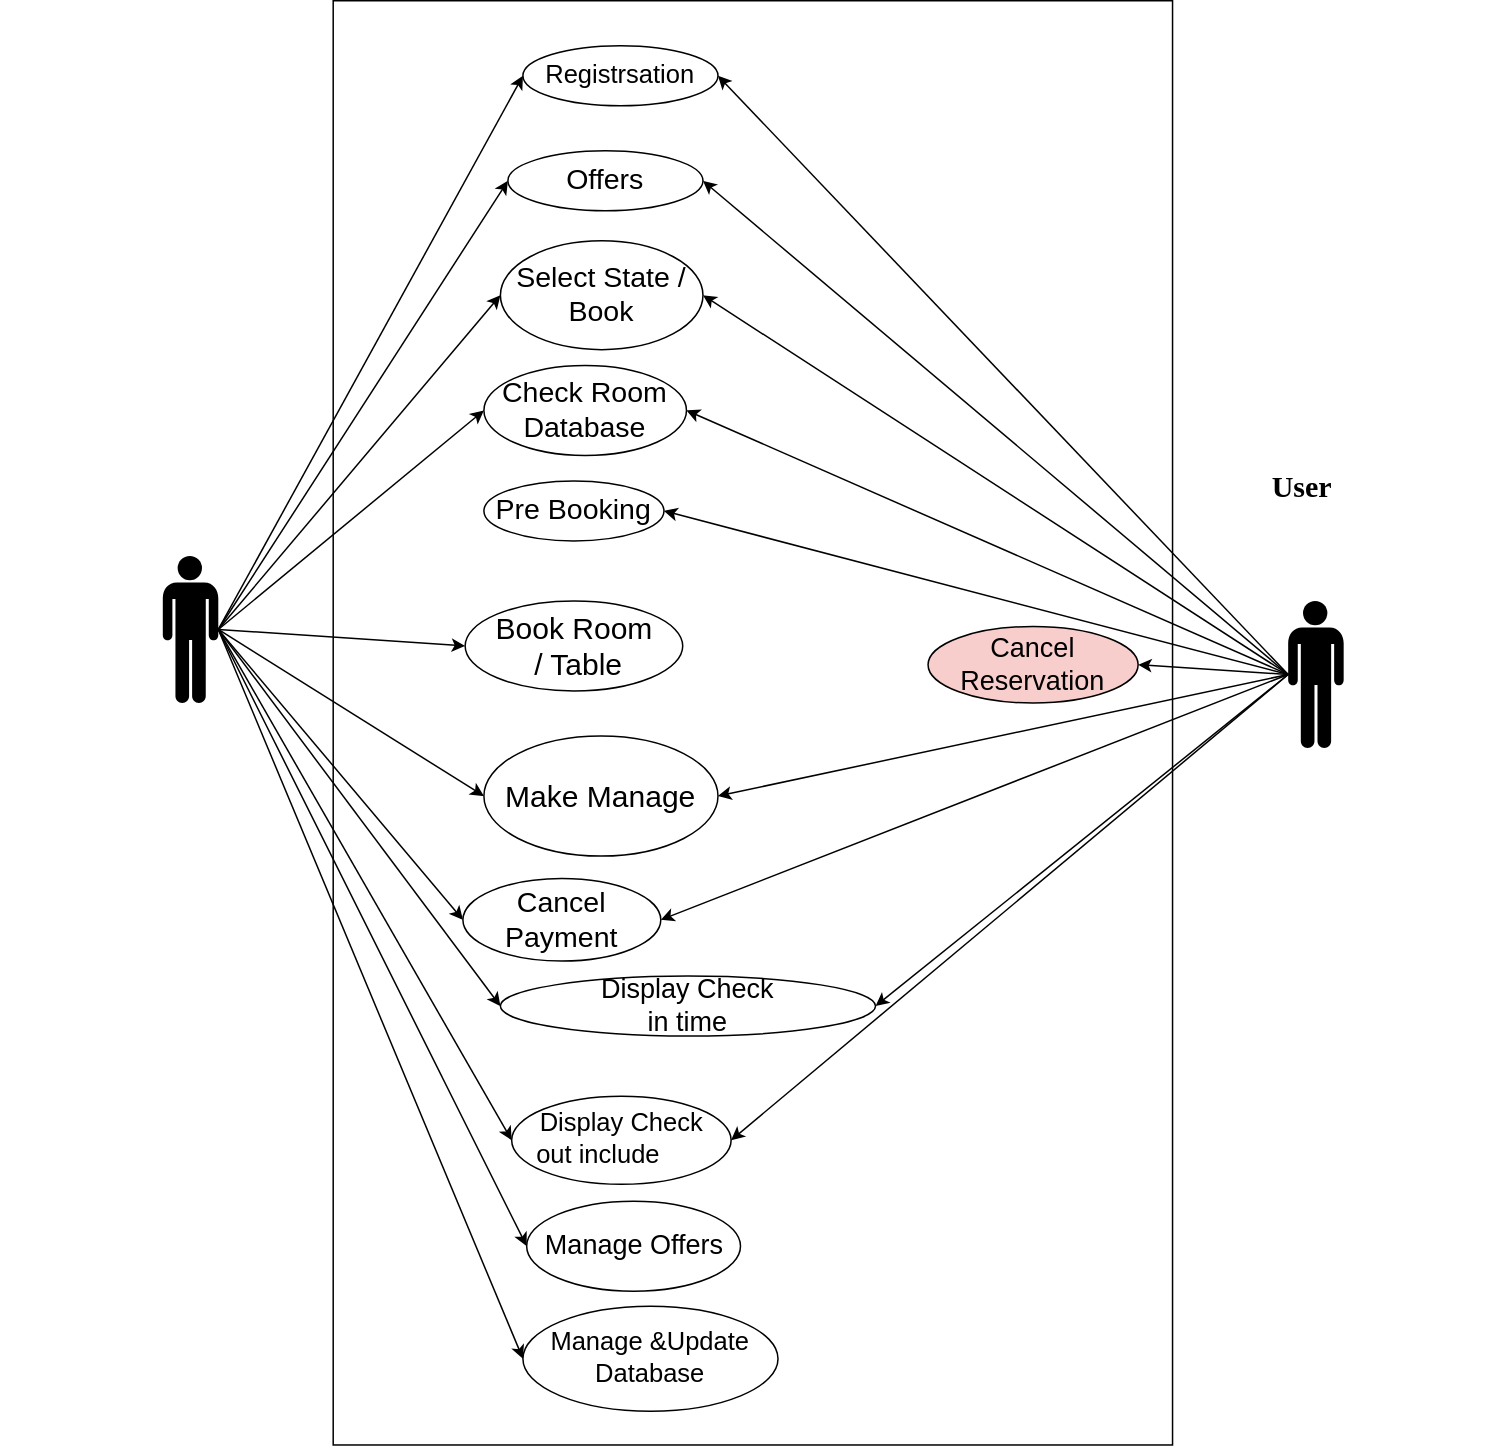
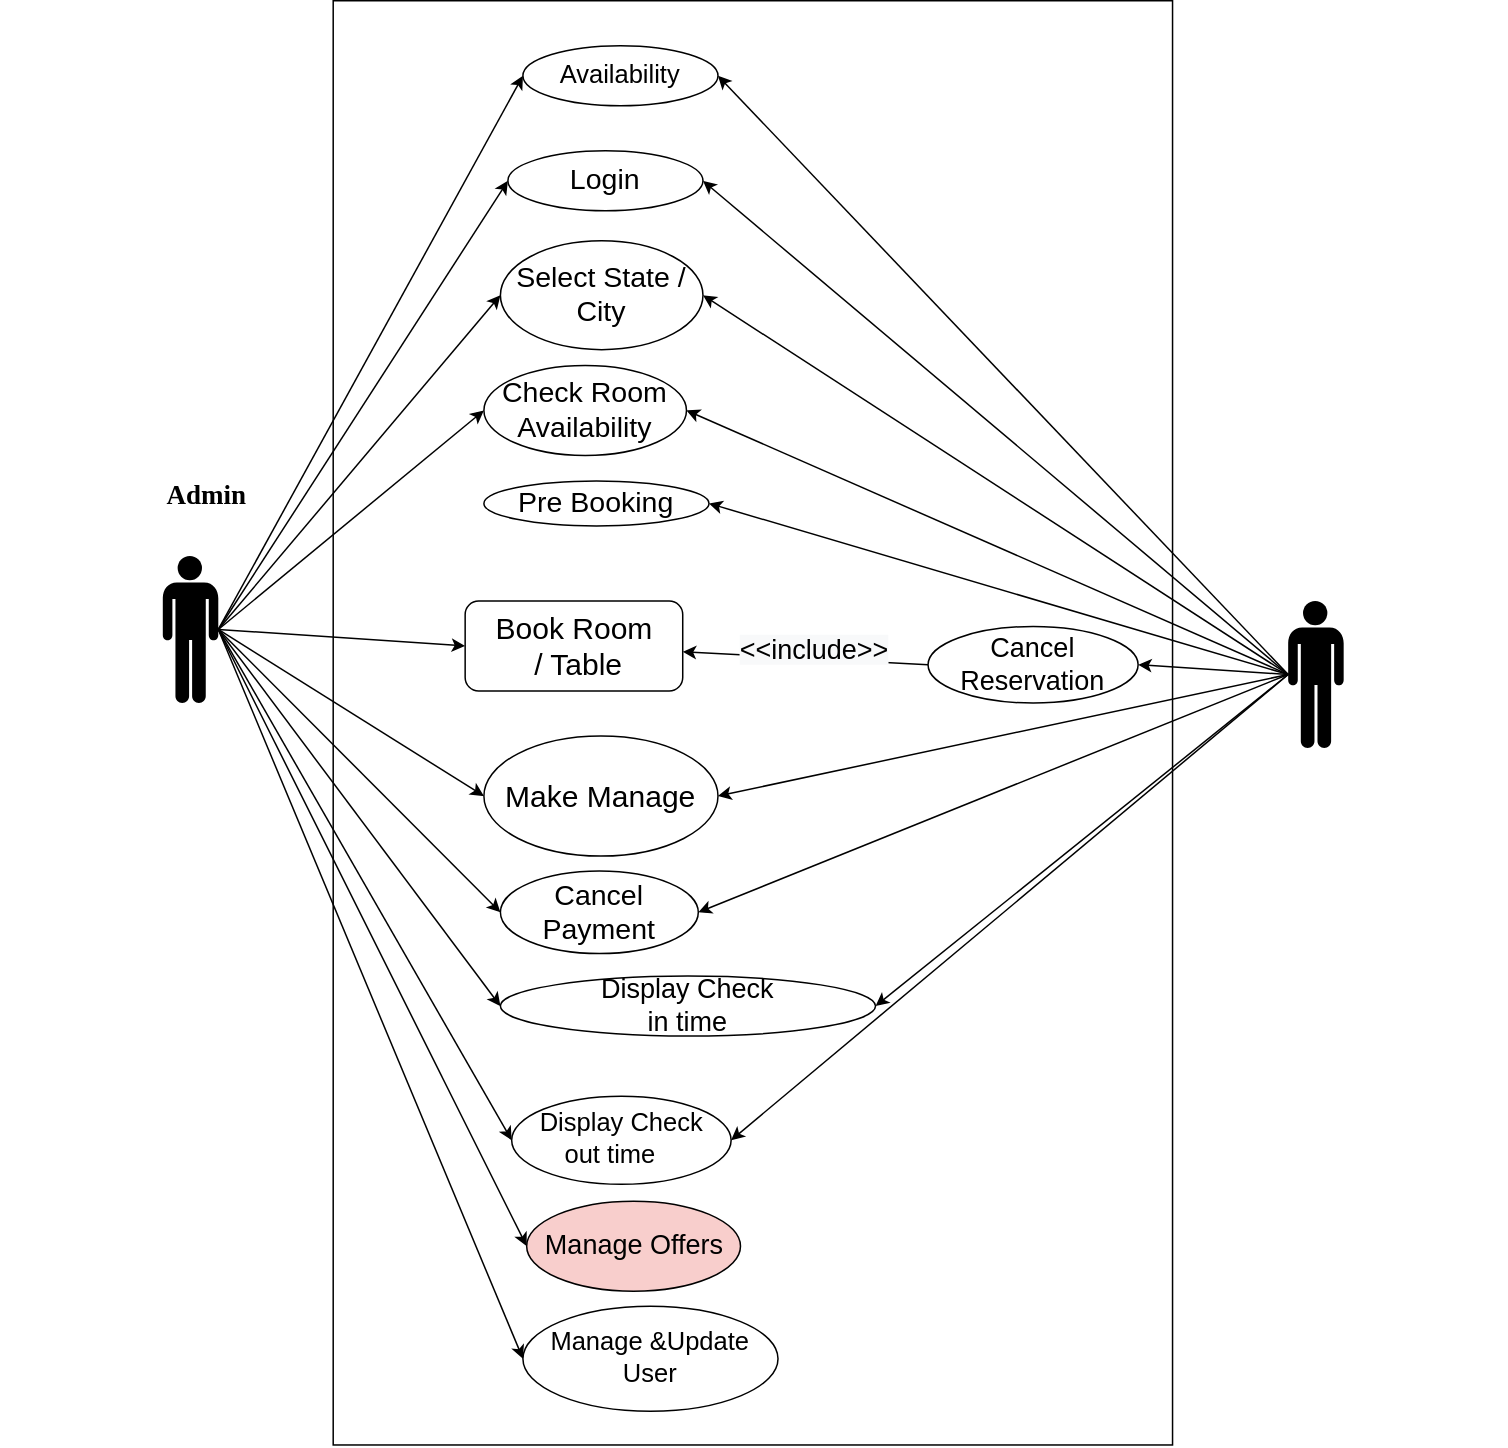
(620, 76) -> (620, 76)
(605, 181) -> (605, 181)
(602, 295) -> (602, 295)
(585, 410) -> (585, 410)
(1301, 485) -> none
none -> (206, 496)
(574, 511) -> (596, 503)
(574, 646) -> (574, 646)
none -> (772, 656)
(1033, 665) -> (1033, 665)
(562, 920) -> (599, 912)
(622, 1139) -> (622, 1139)
(633, 1246) -> (633, 1246)
(650, 1358) -> (650, 1358)
